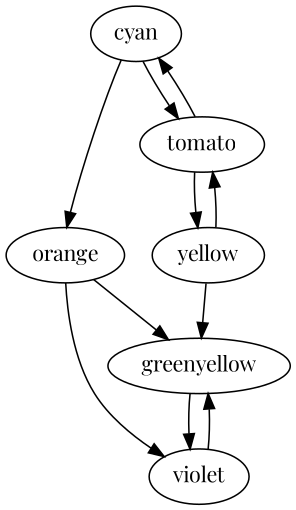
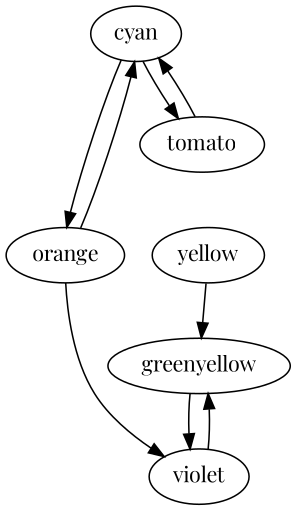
(195, 192) -> none
(216, 207) -> none
(125, 305) -> (108, 153)
